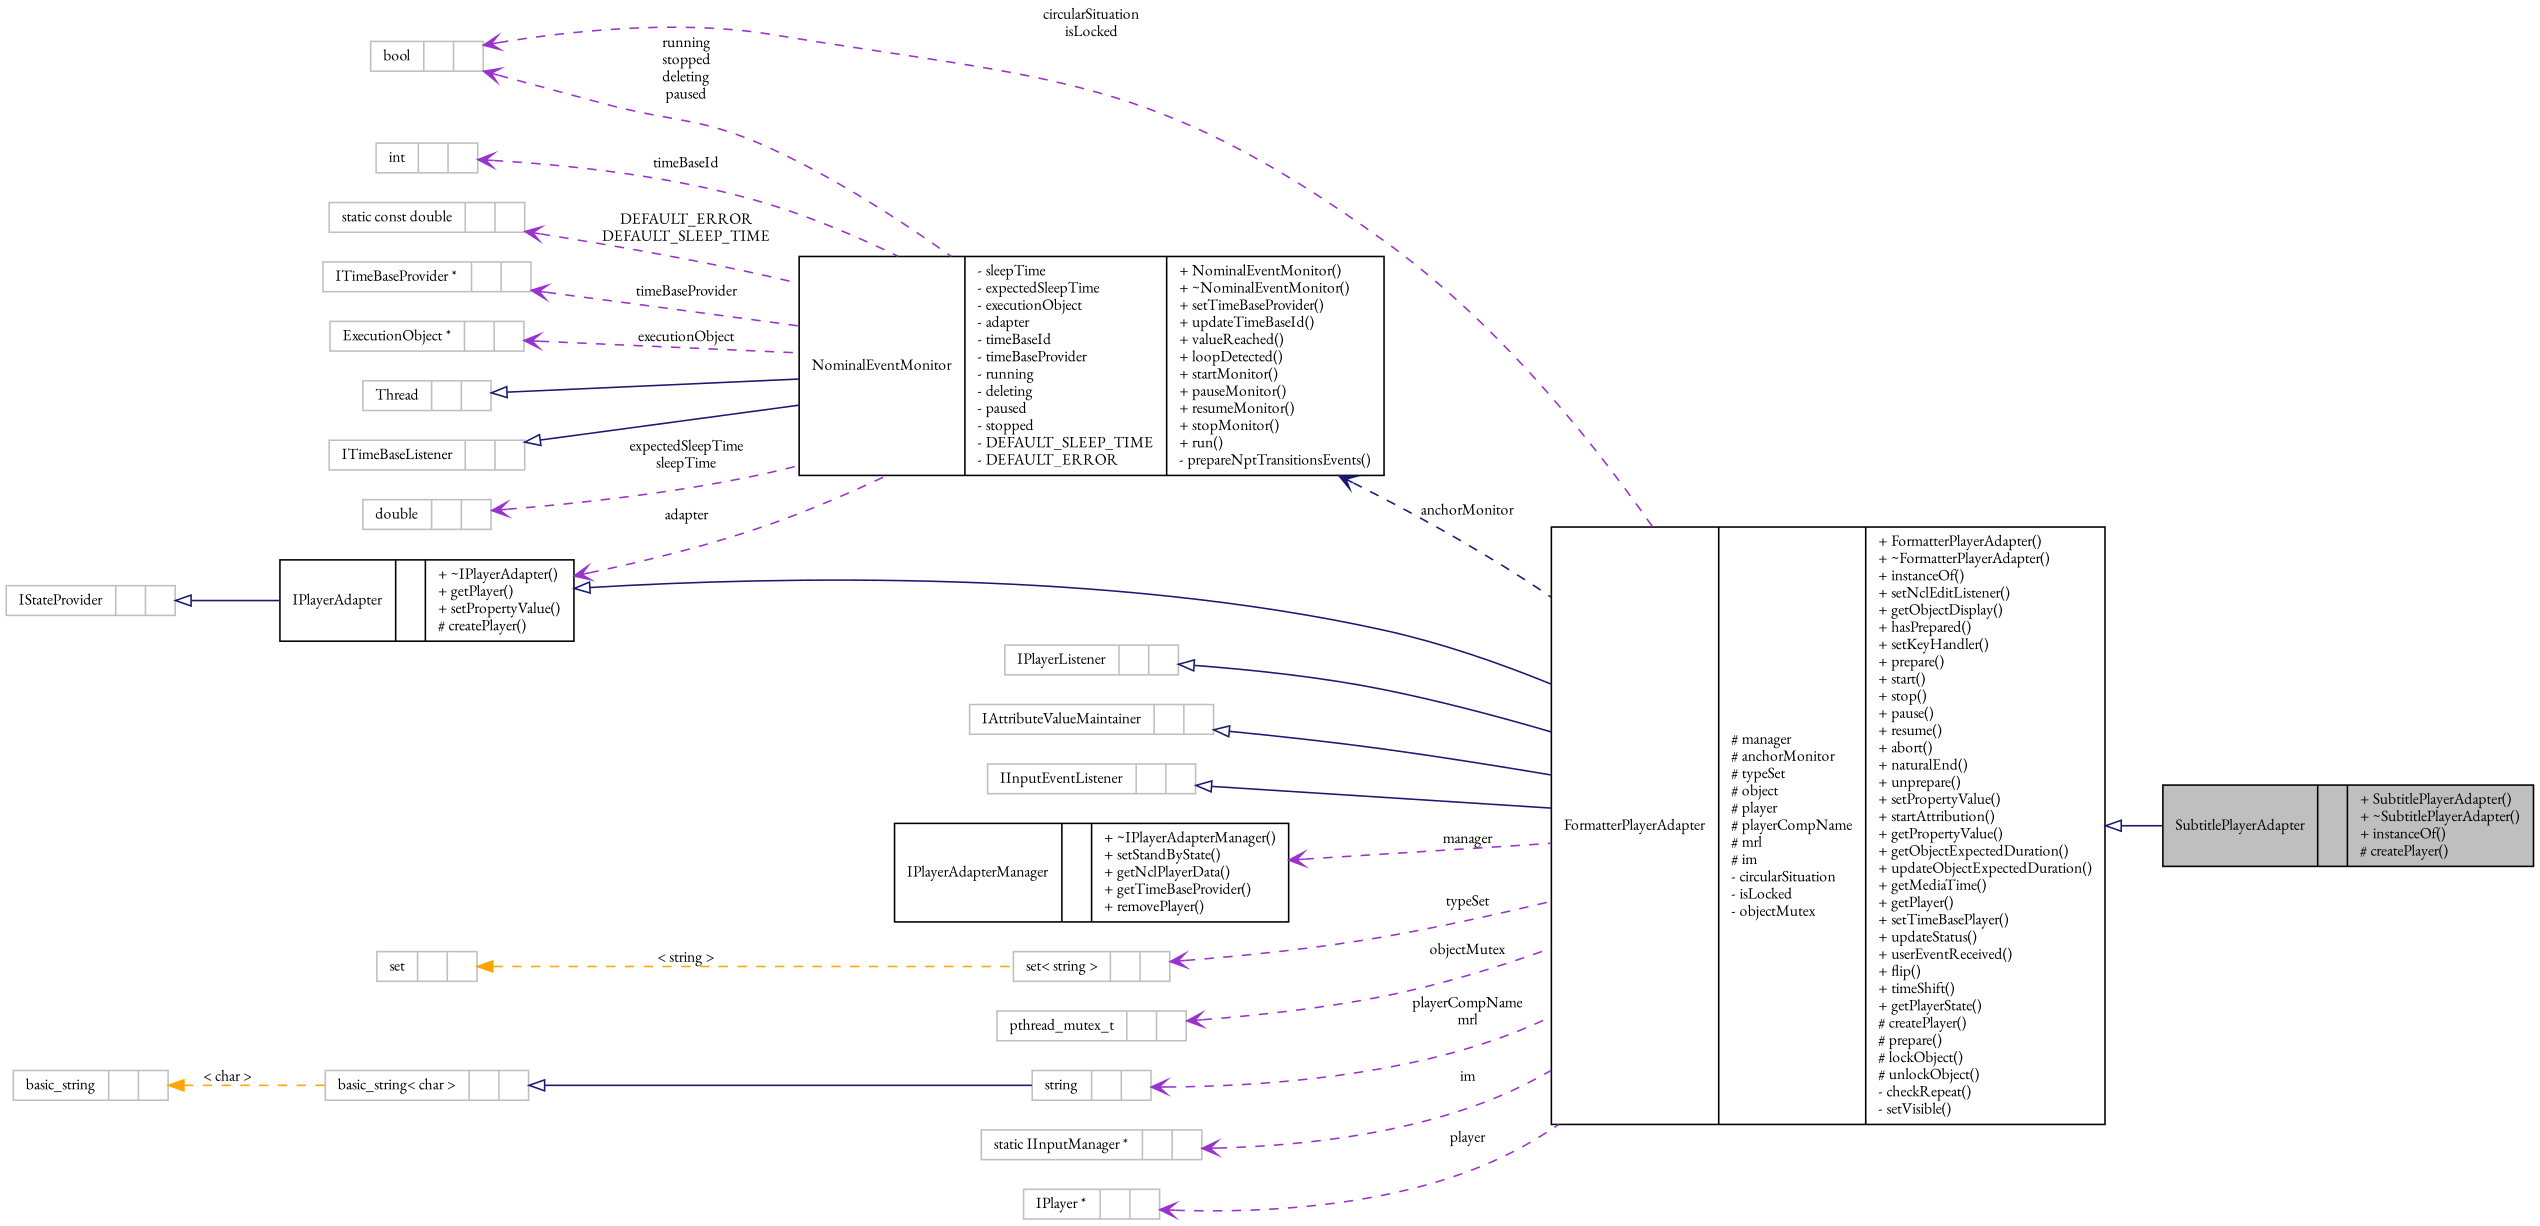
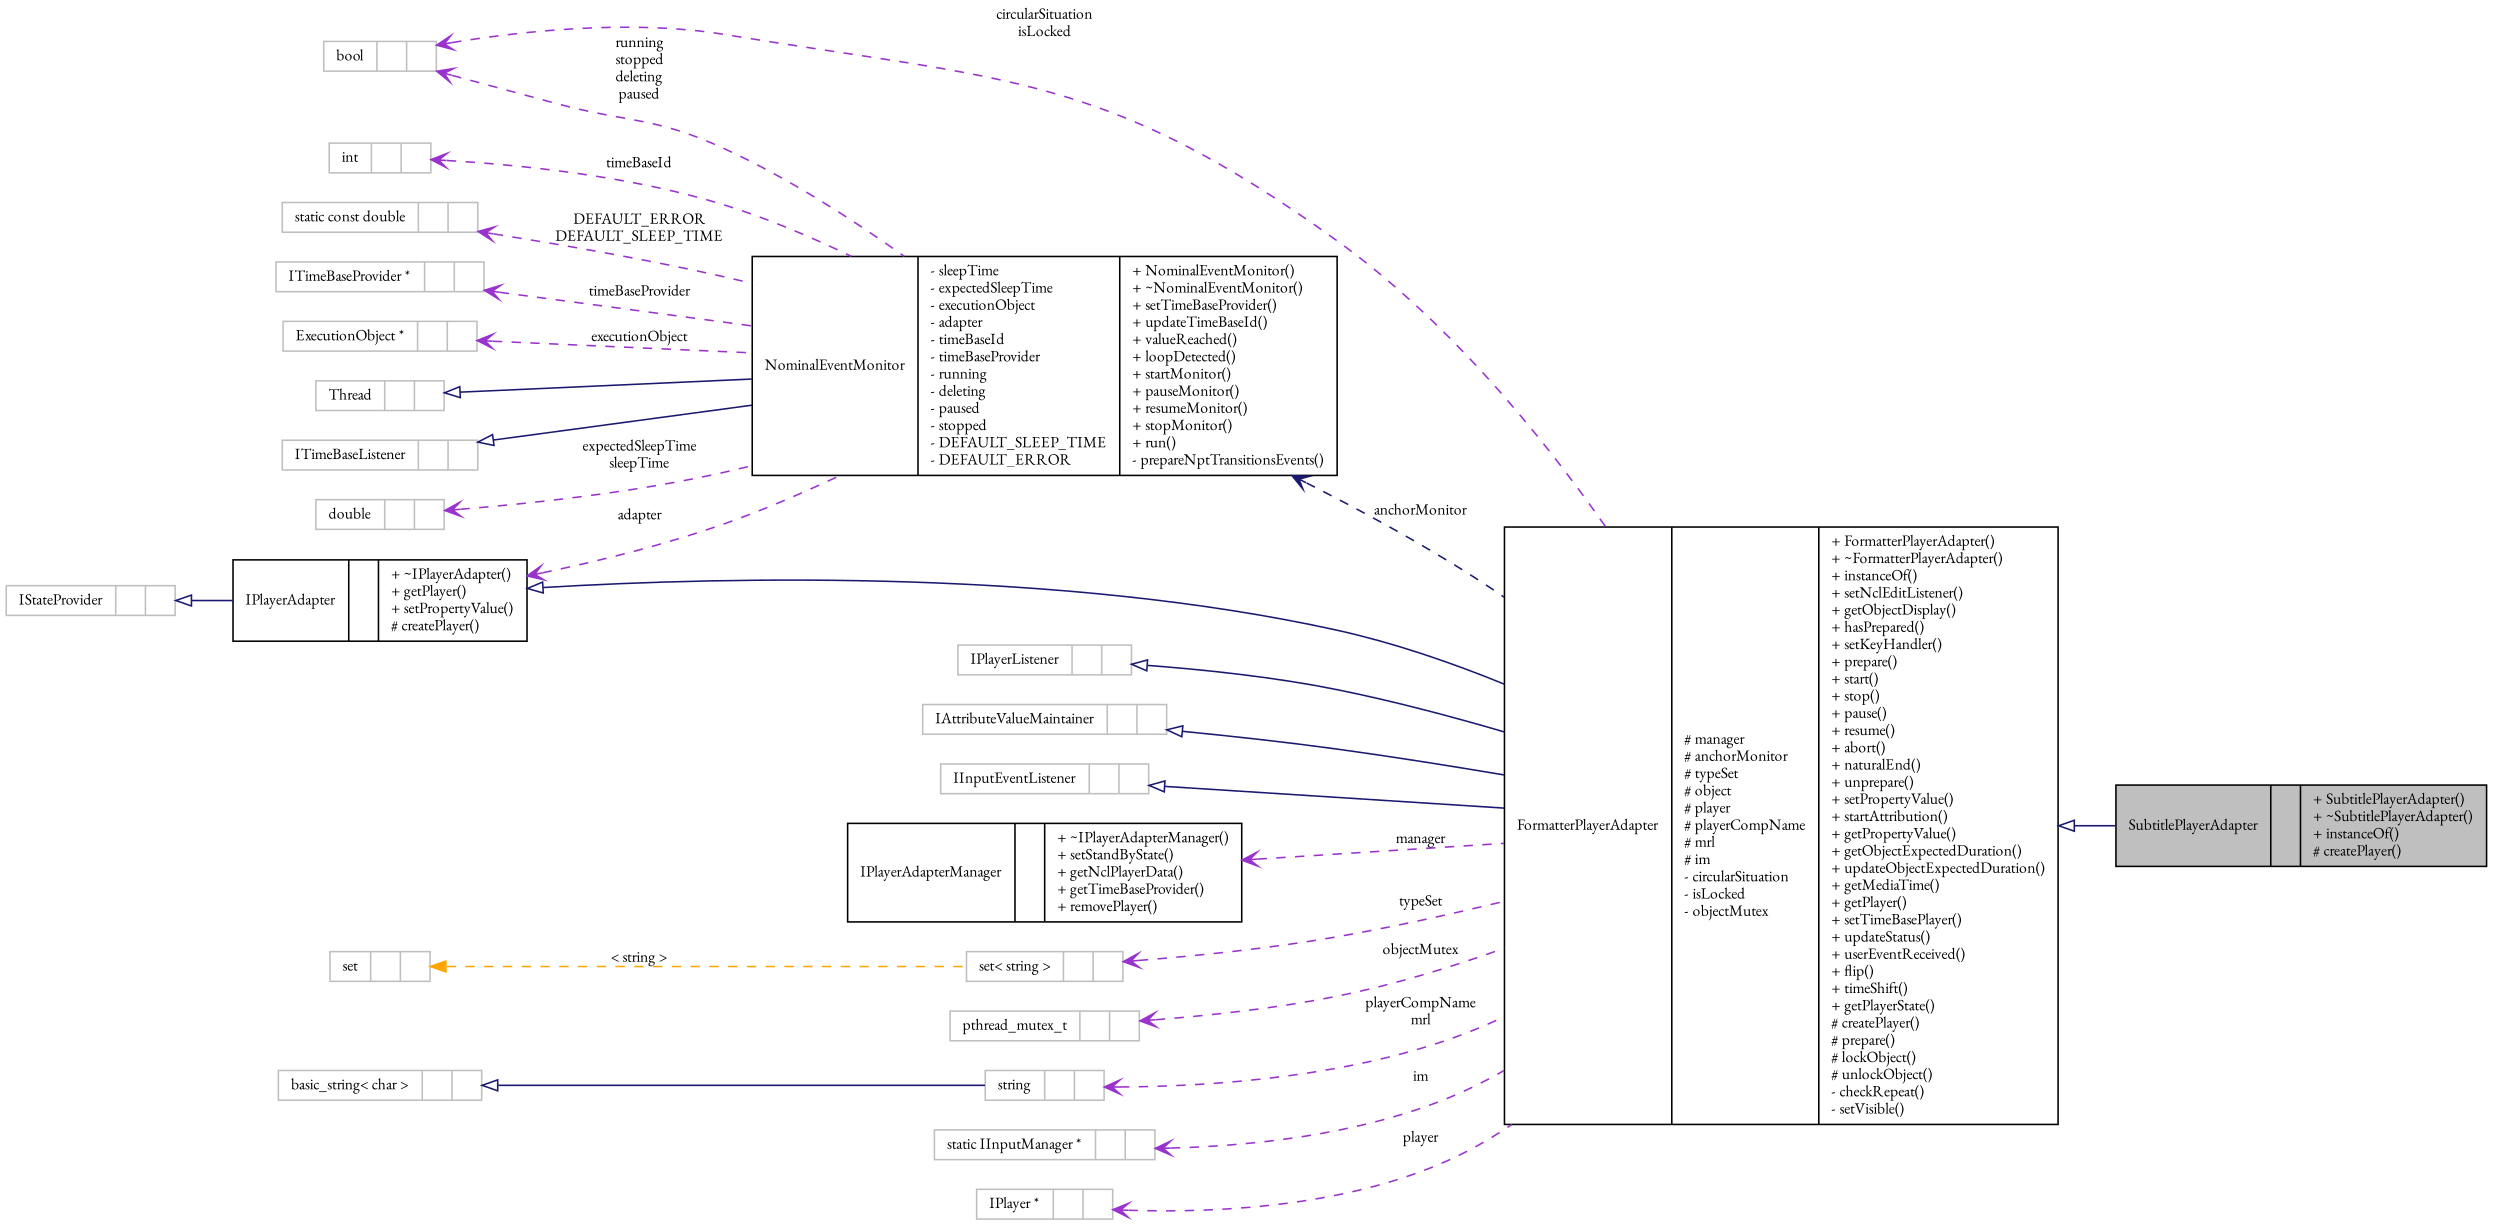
(91, 1085) -> none
